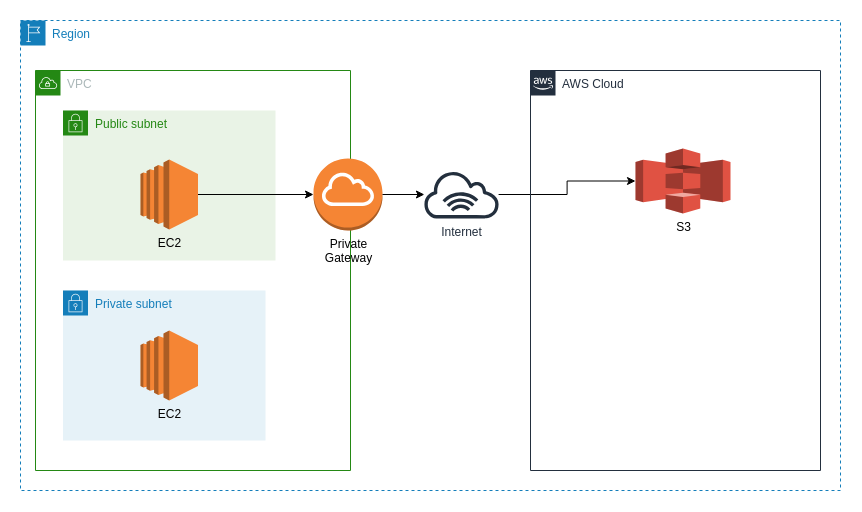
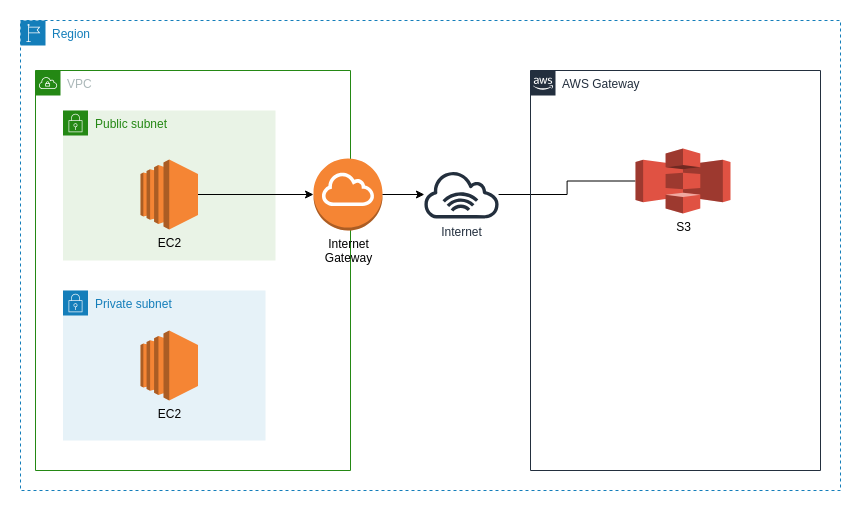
(590, 85) -> (598, 85)
(627, 181) -> (629, 181)
(349, 252) -> (349, 252)
